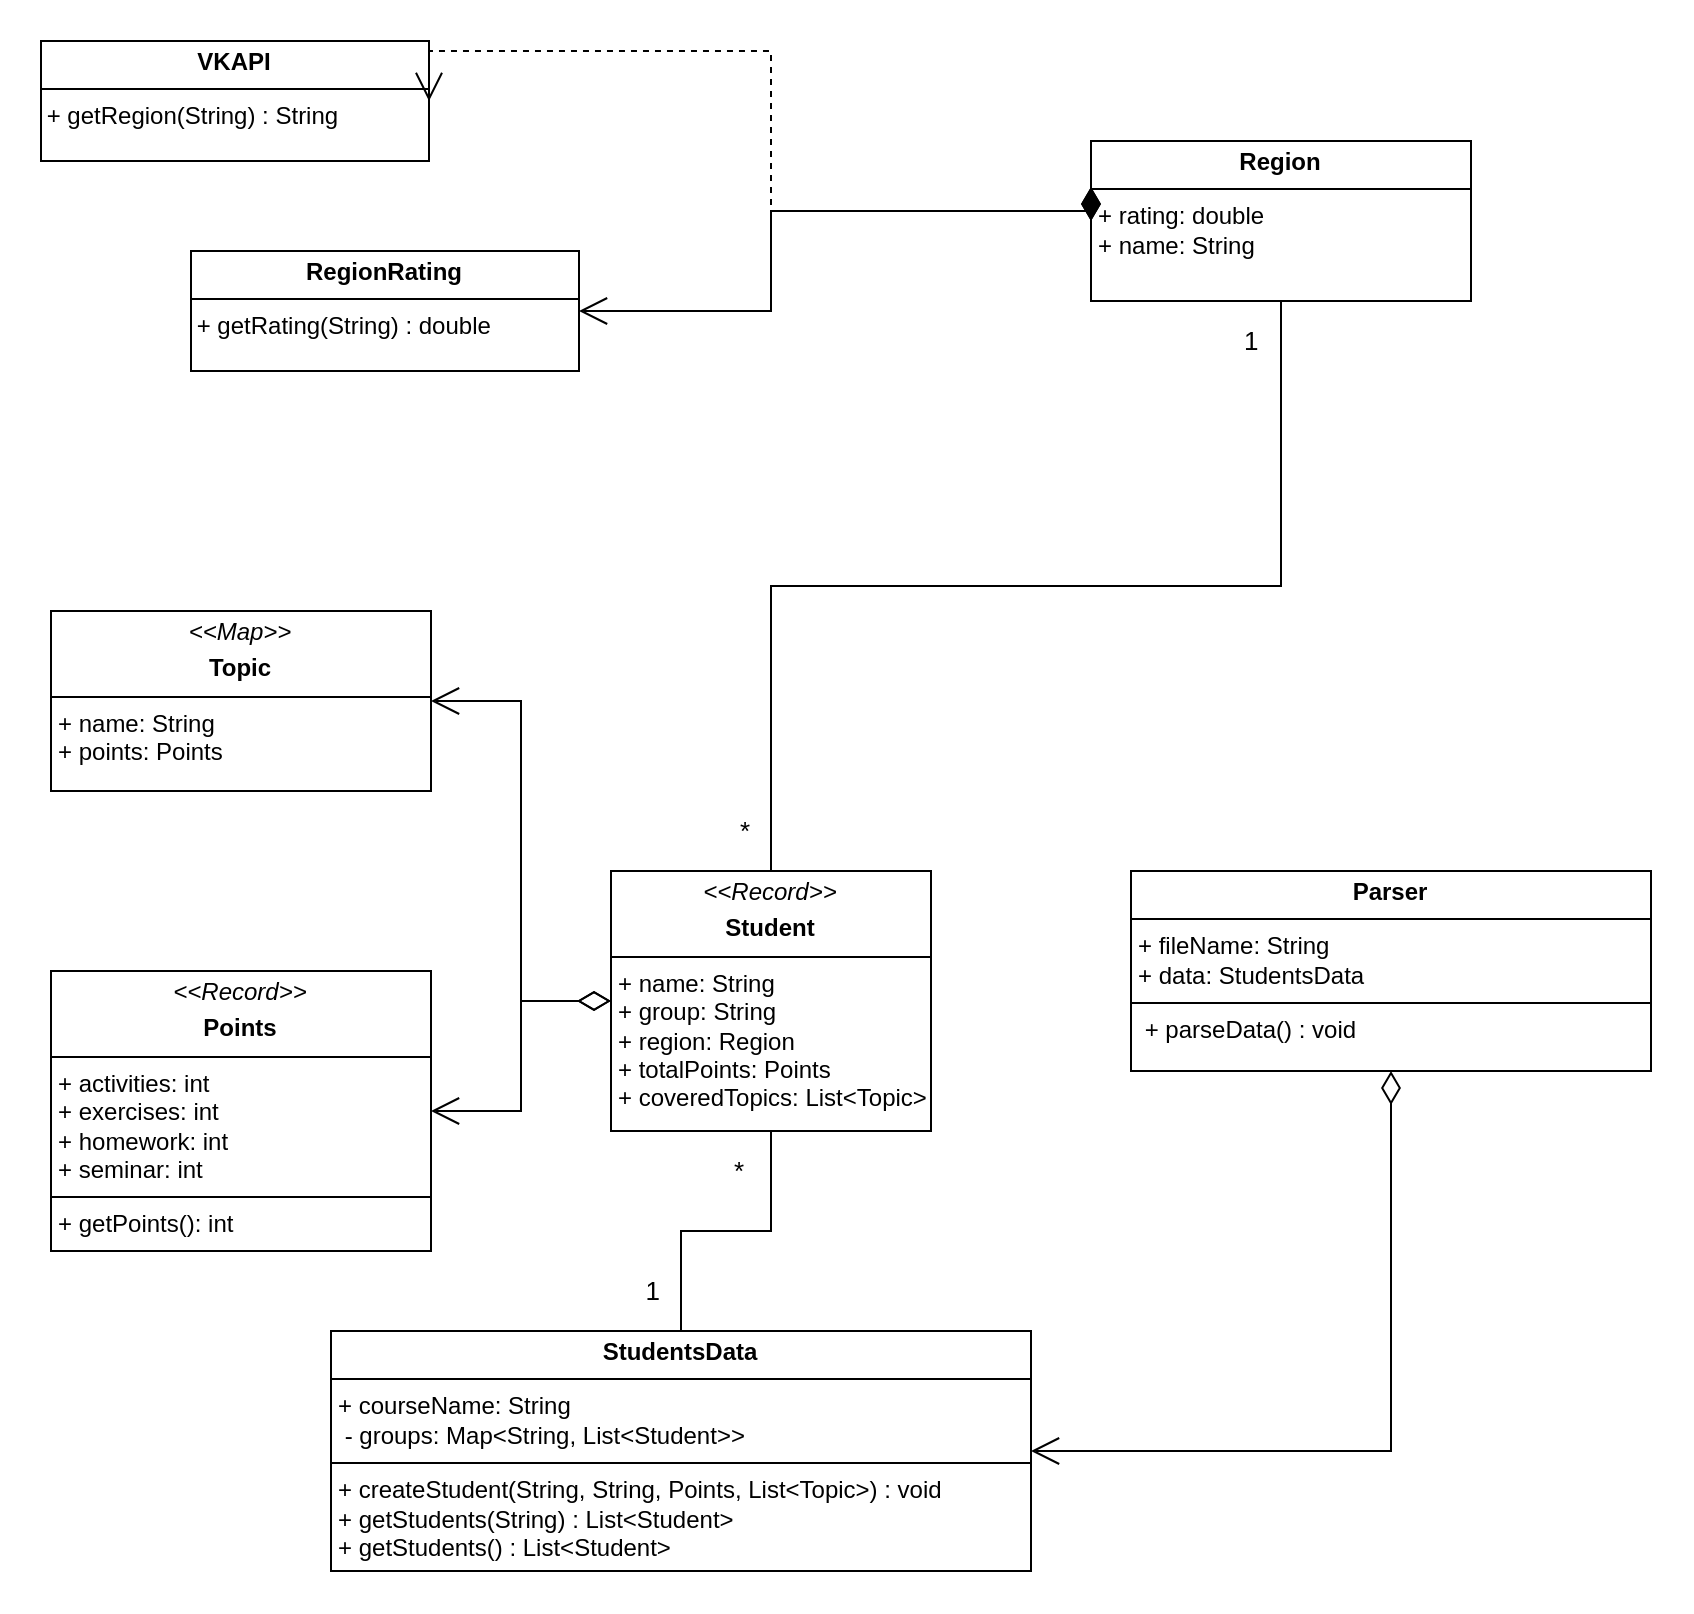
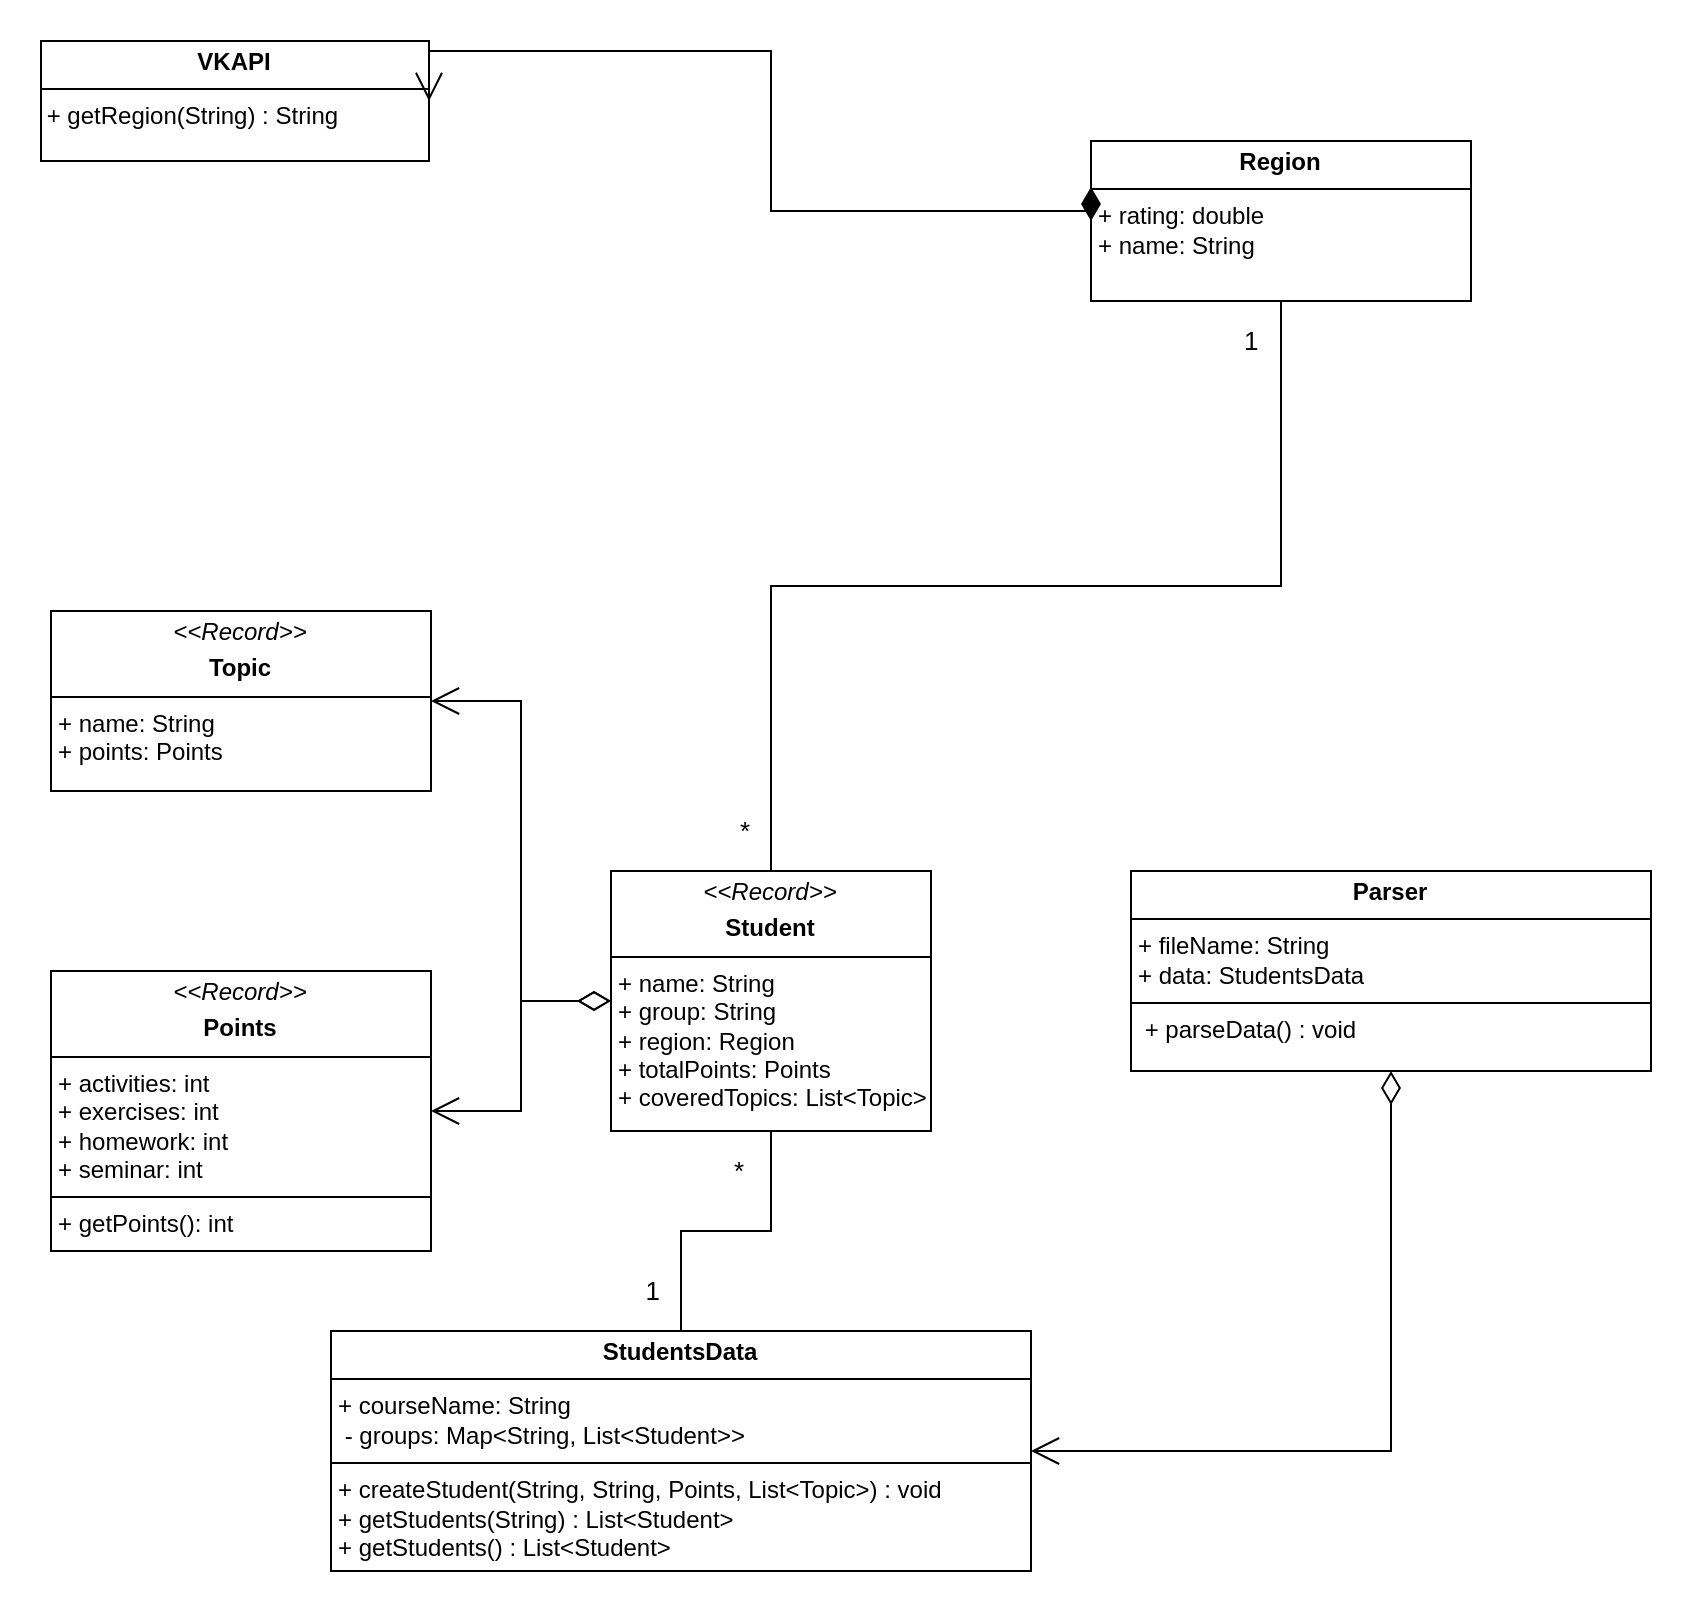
(679, 51) -> (679, 51)
(385, 311) -> none
(726, 311) -> none
(143, 669) -> (143, 669)
